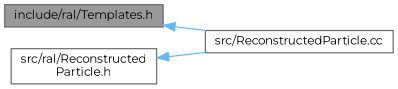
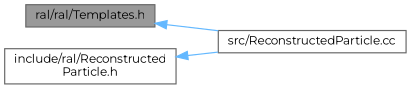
(84, 16) -> (90, 16)
(84, 66) -> (90, 66)
